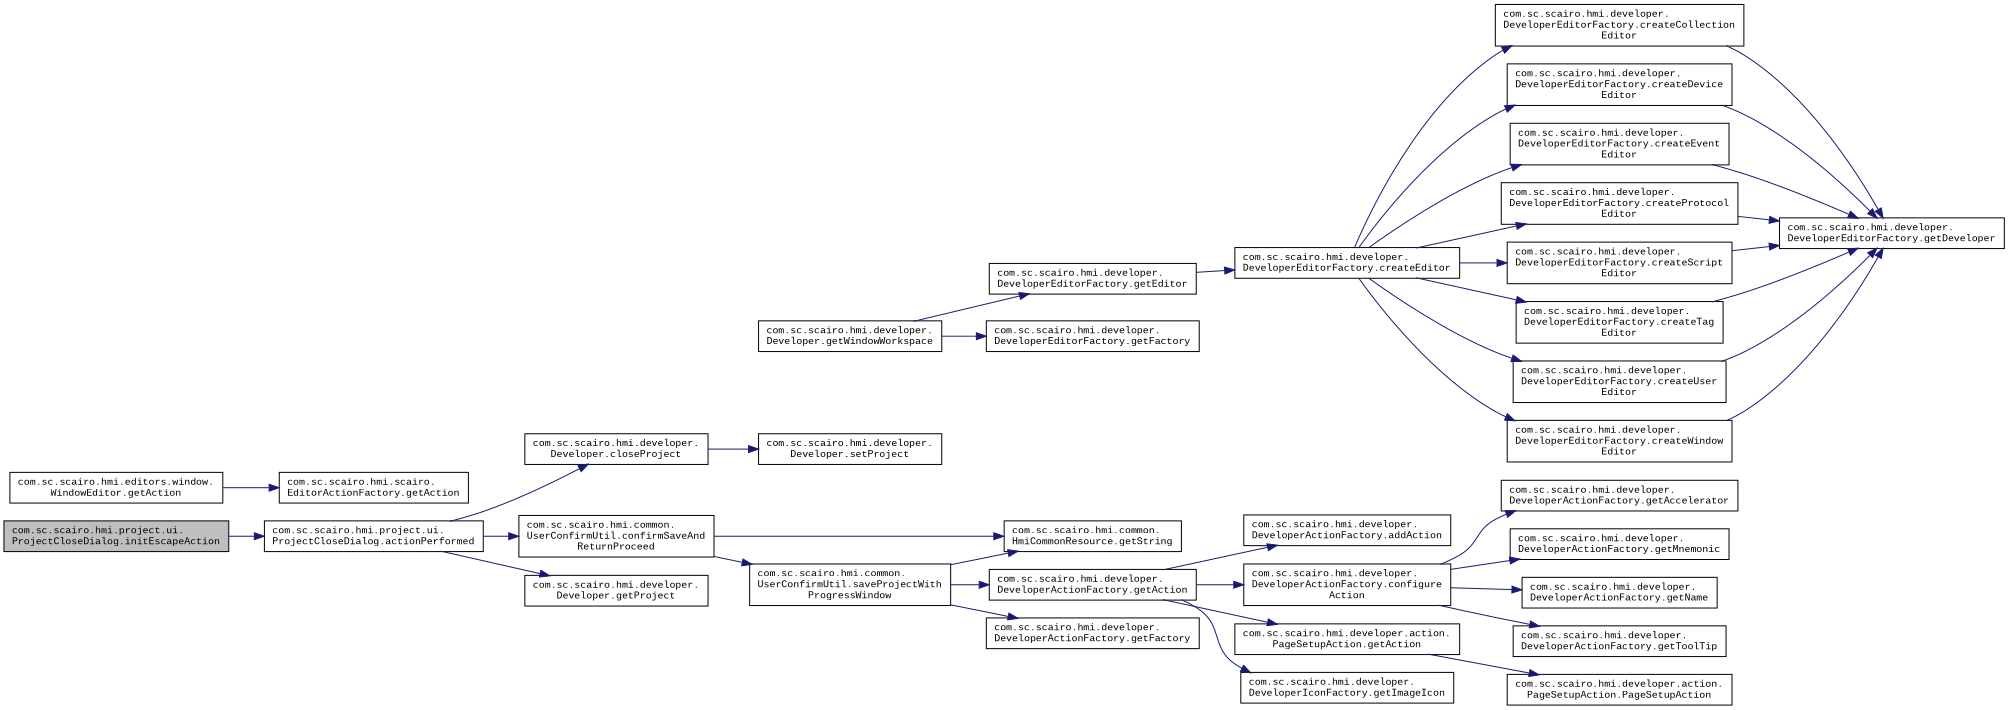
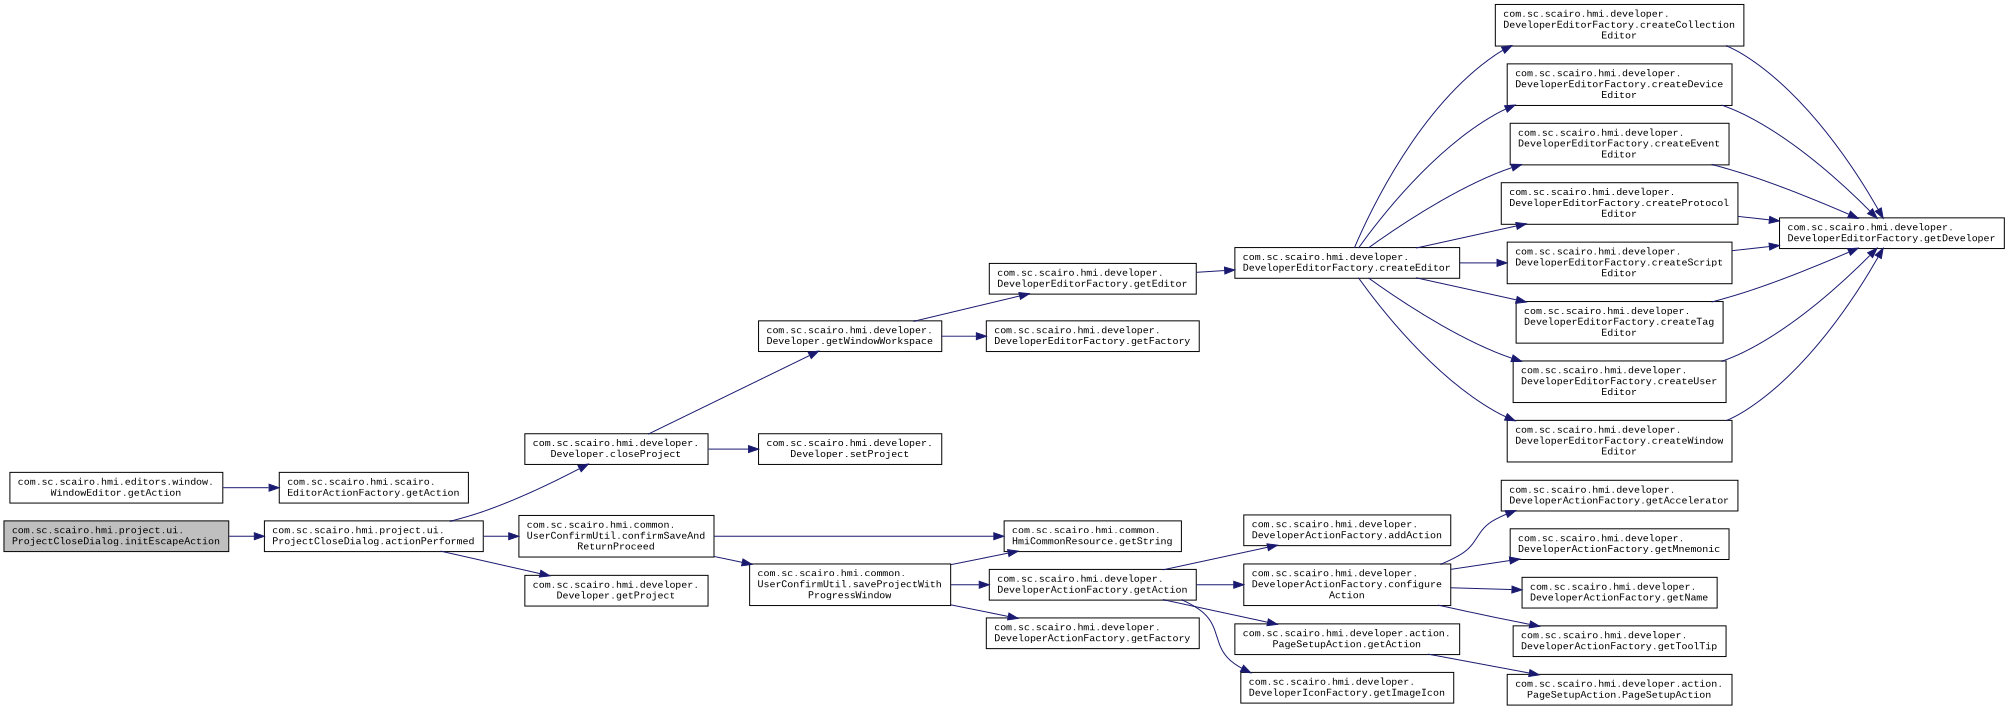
none -> (729, 395)
